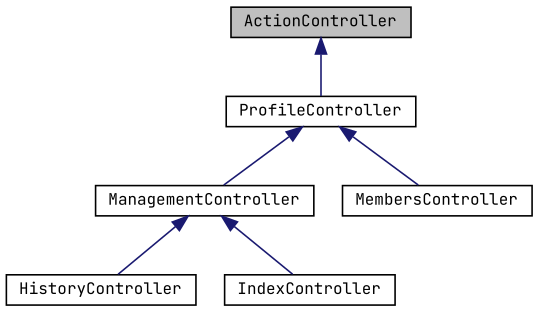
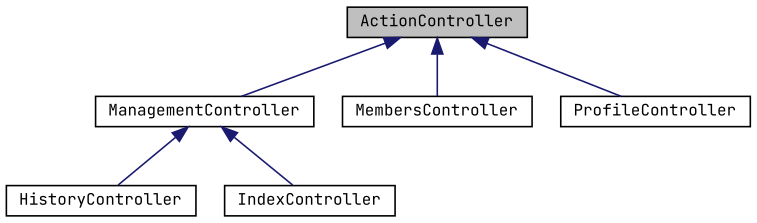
(256, 161) -> (313, 70)
(386, 161) -> (437, 75)
